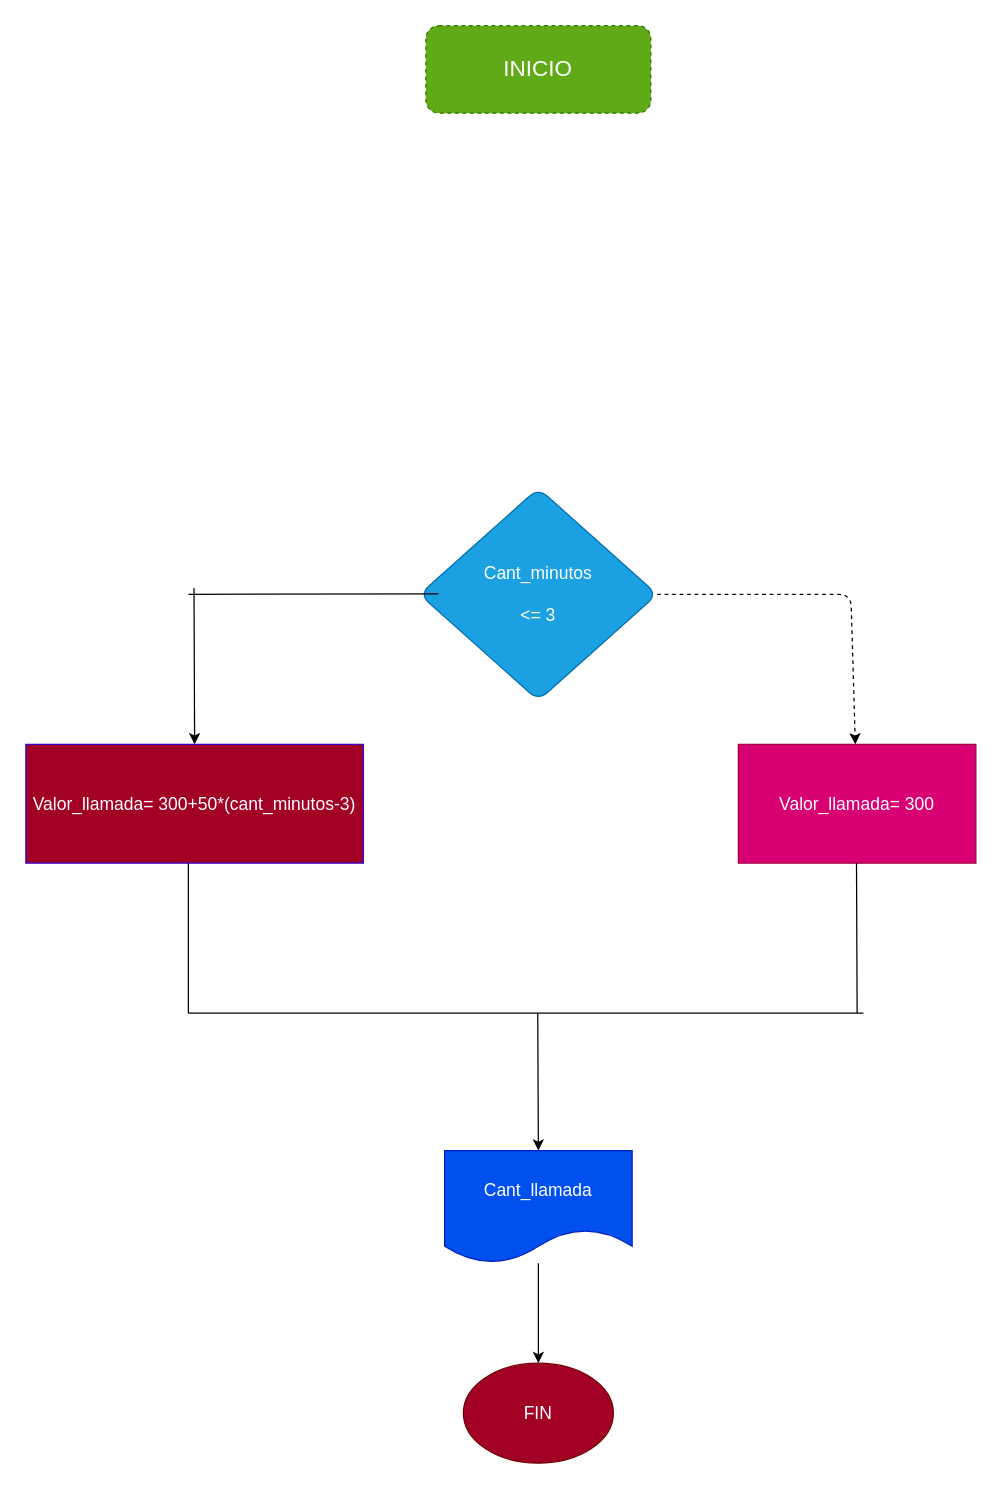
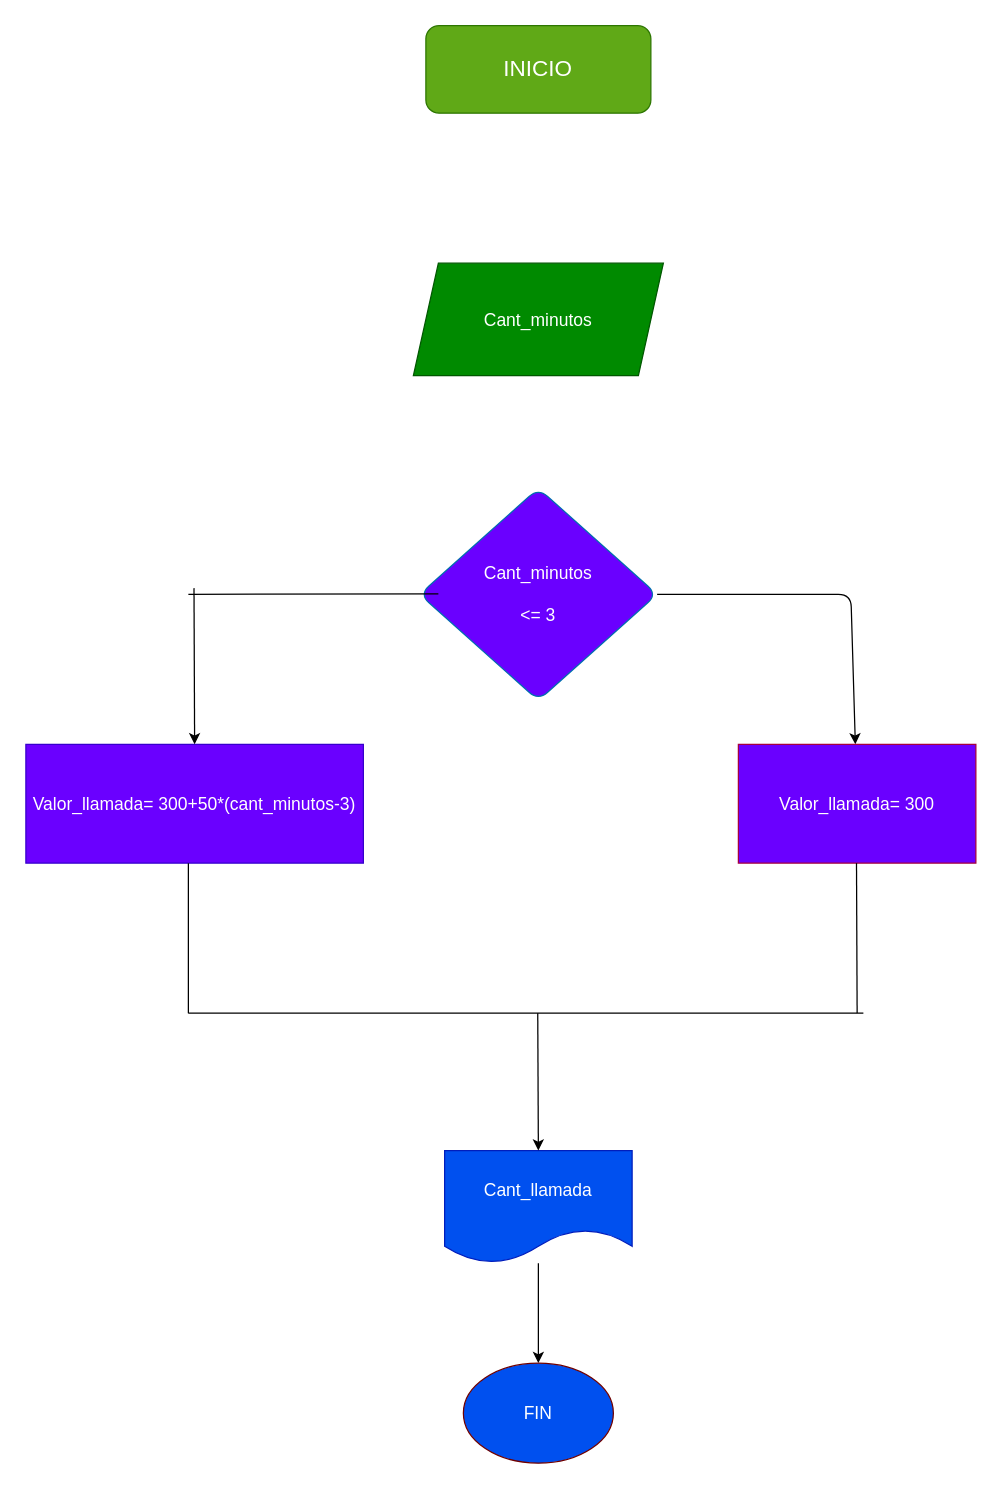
(538, 69) -> (538, 69)
none -> (538, 319)
(538, 594) -> (538, 594)
(820, 594) -> (820, 594)
(194, 804) -> (194, 804)
(857, 804) -> (857, 804)
(538, 1413) -> (538, 1413)
